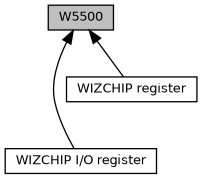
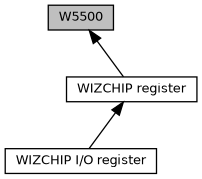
(54, 96) -> (102, 131)
